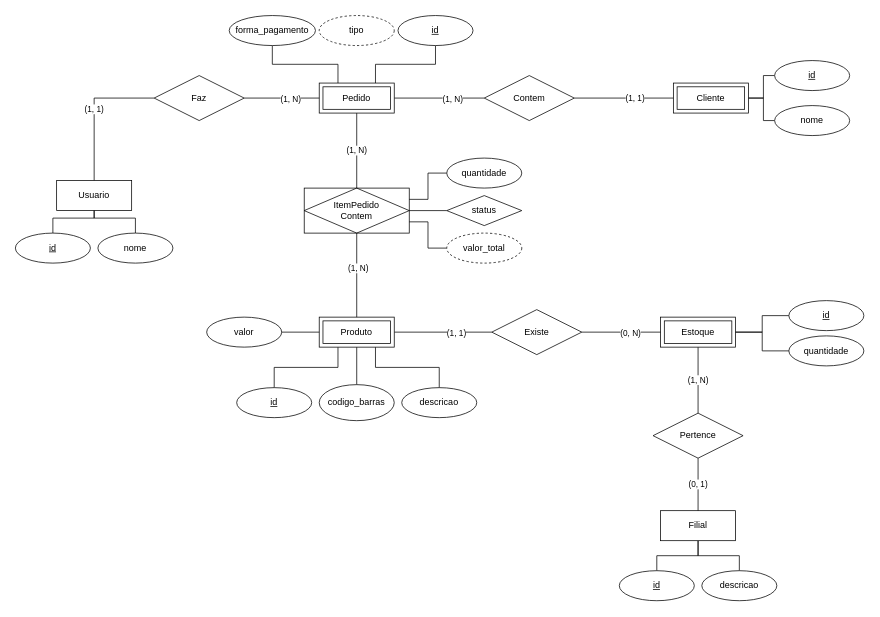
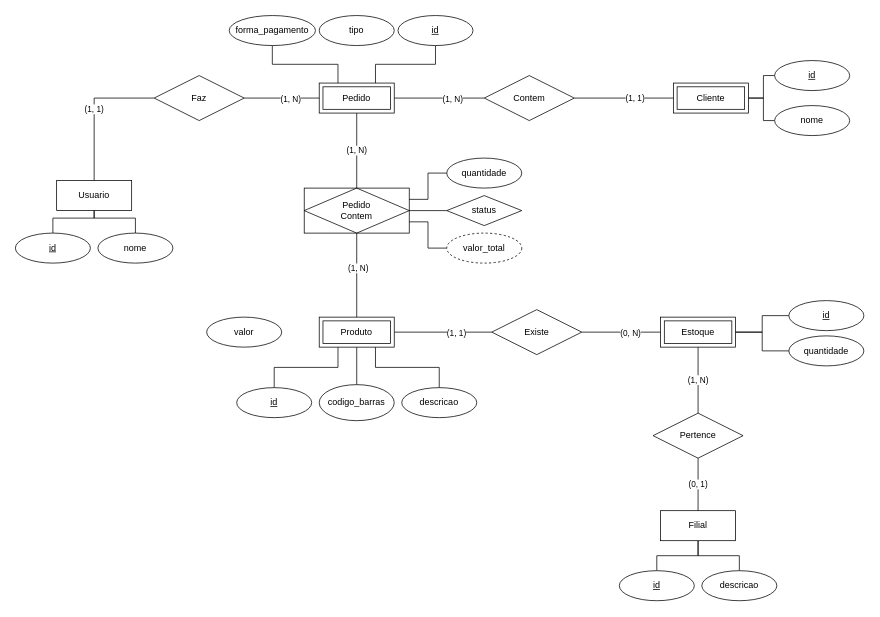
(357, 30) -> (357, 30)
(357, 210) -> (357, 210)
(300, 332) -> none
